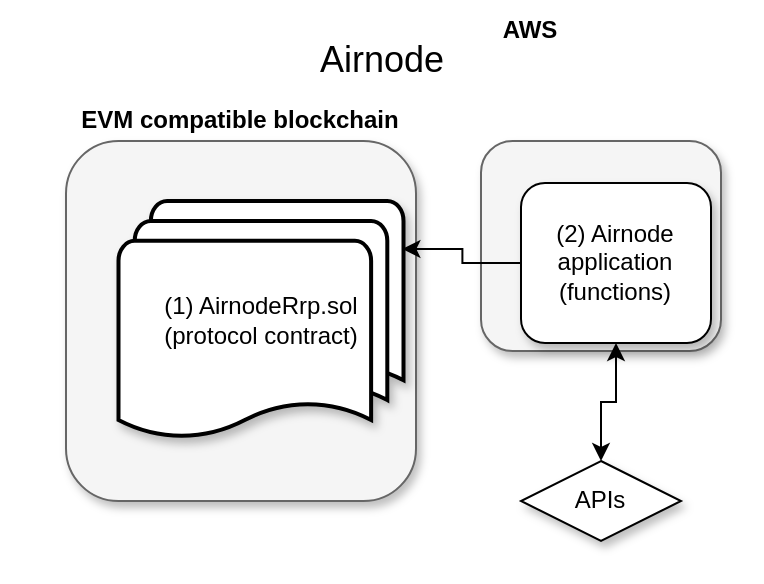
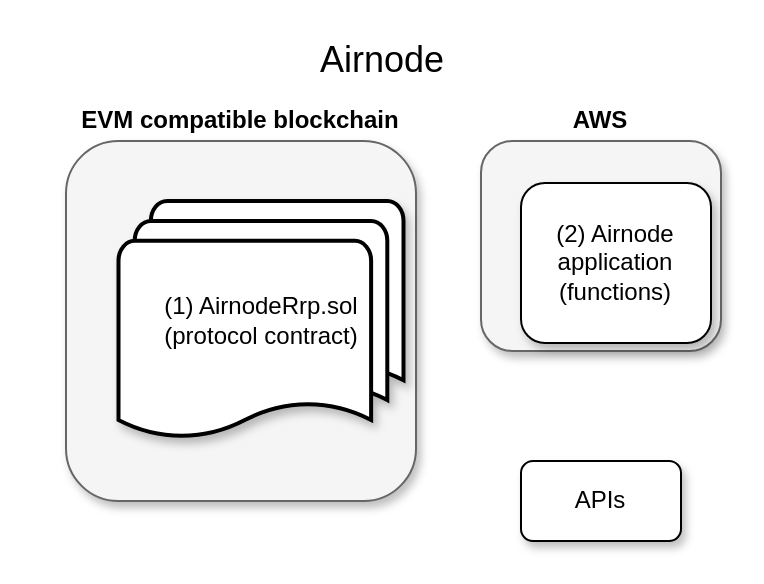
(531, 31) -> (601, 121)
(462, 261) -> none
(609, 402) -> none
(601, 501) -> (601, 501)
